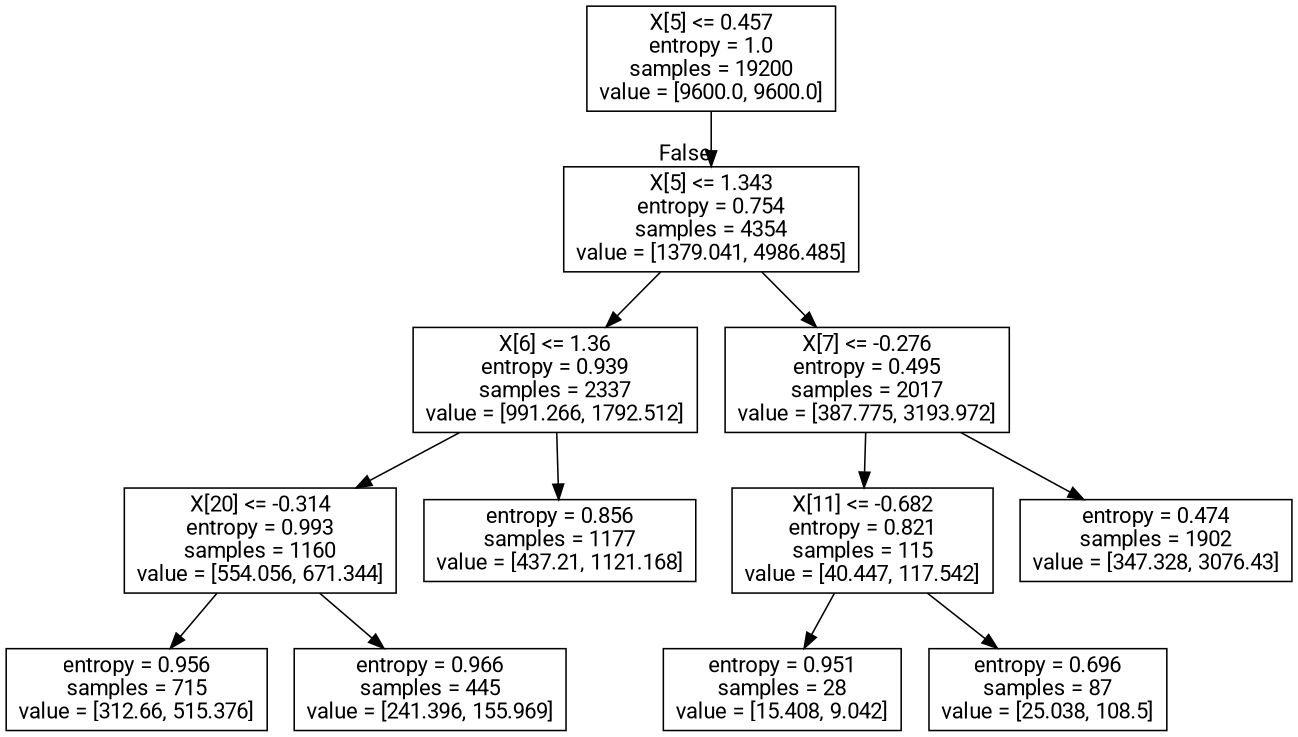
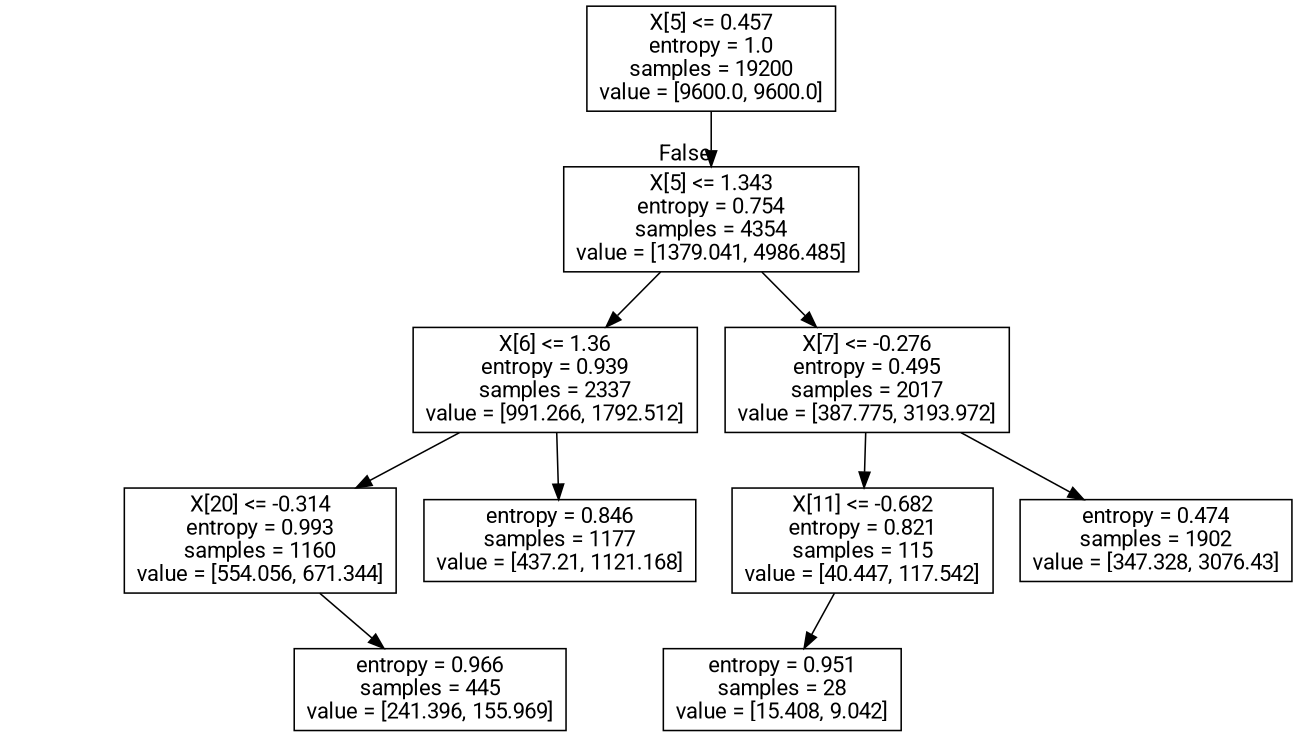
(560, 541) -> (560, 541)
(137, 690) -> none
(1048, 690) -> none
